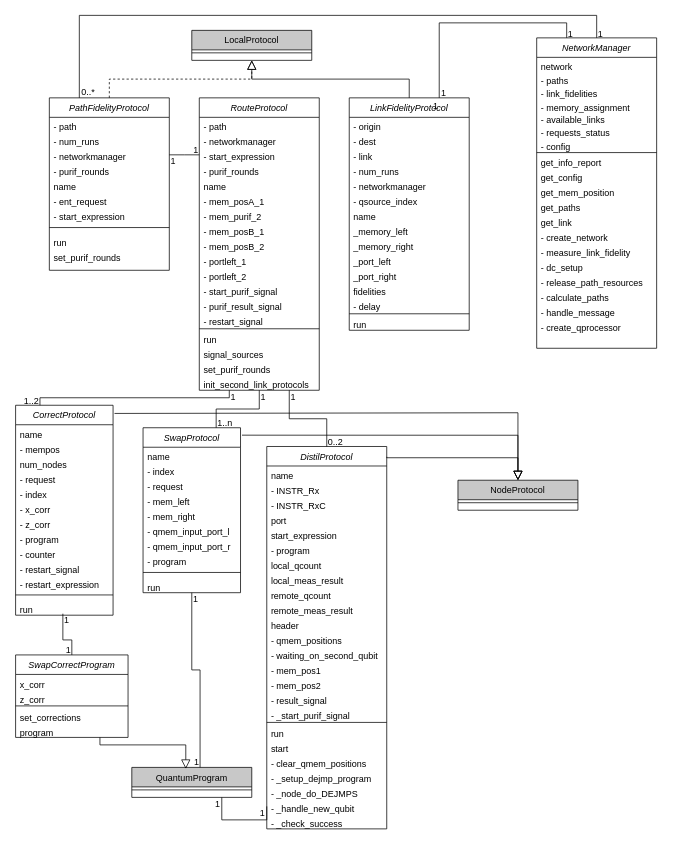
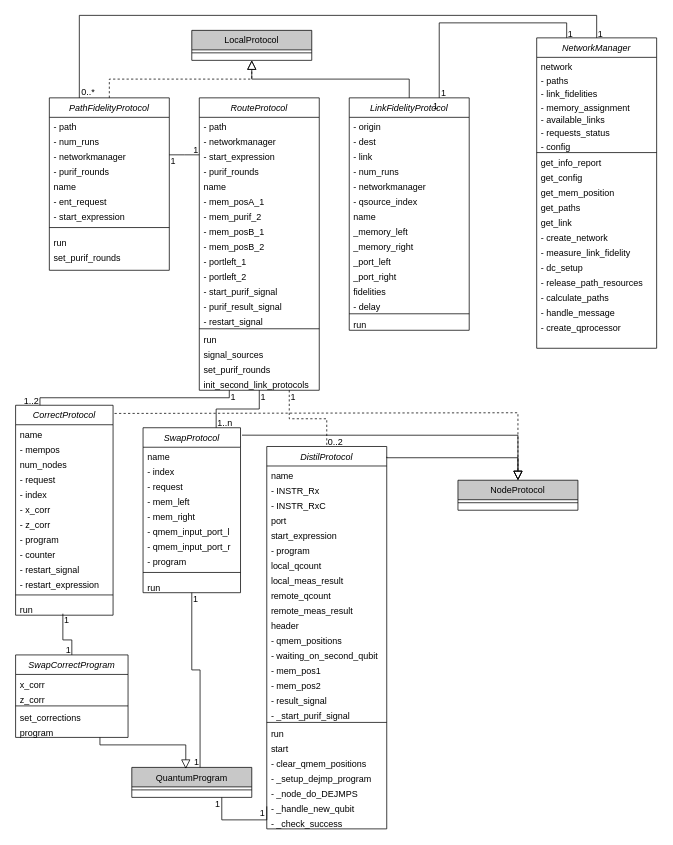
(327, 413) -> (327, 413)
(308, 419) -> (308, 419)
